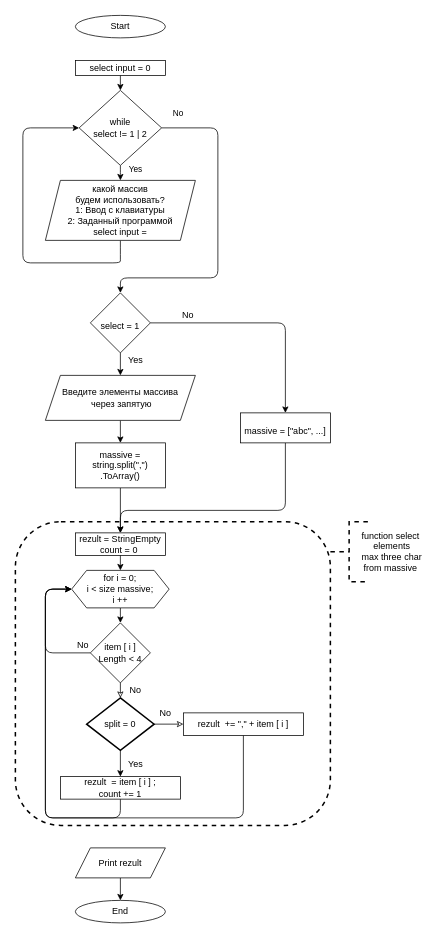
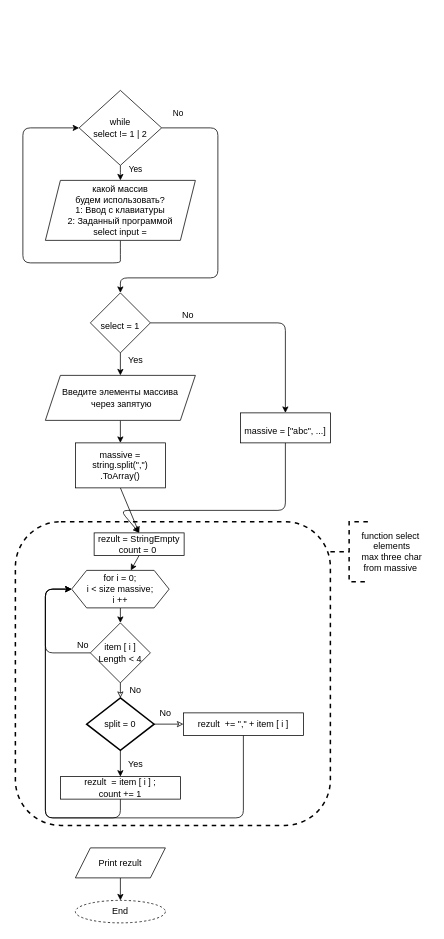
(120, 27) -> none
(120, 68) -> none
(120, 80) -> none
(120, 544) -> (139, 544)
(120, 912) -> (120, 912)
